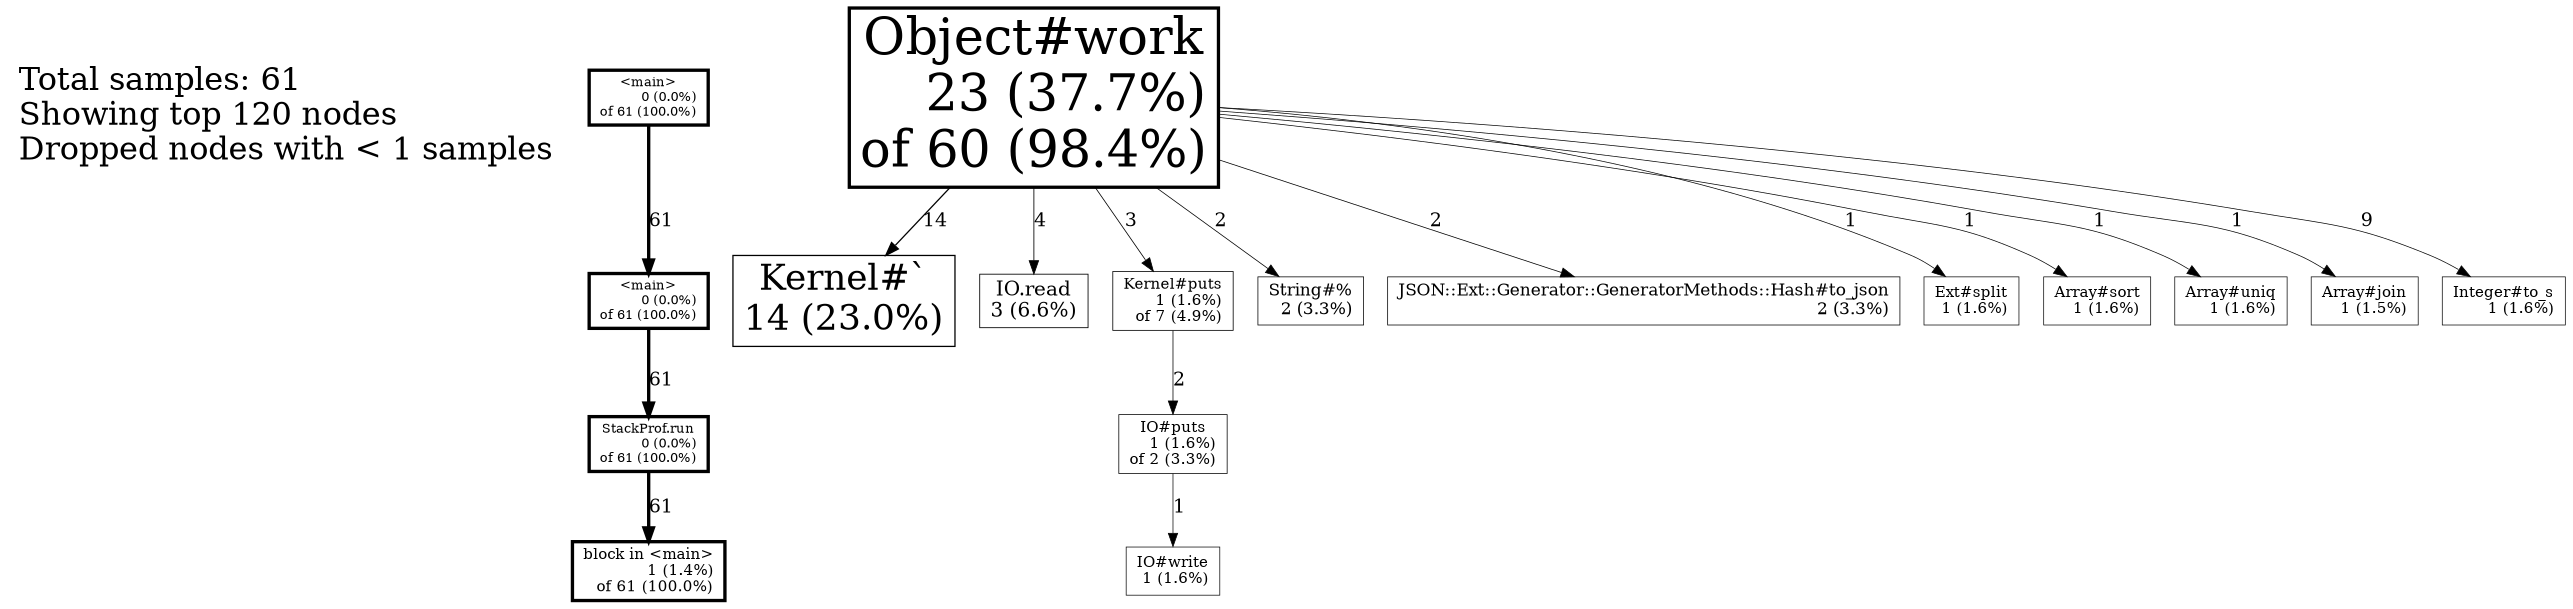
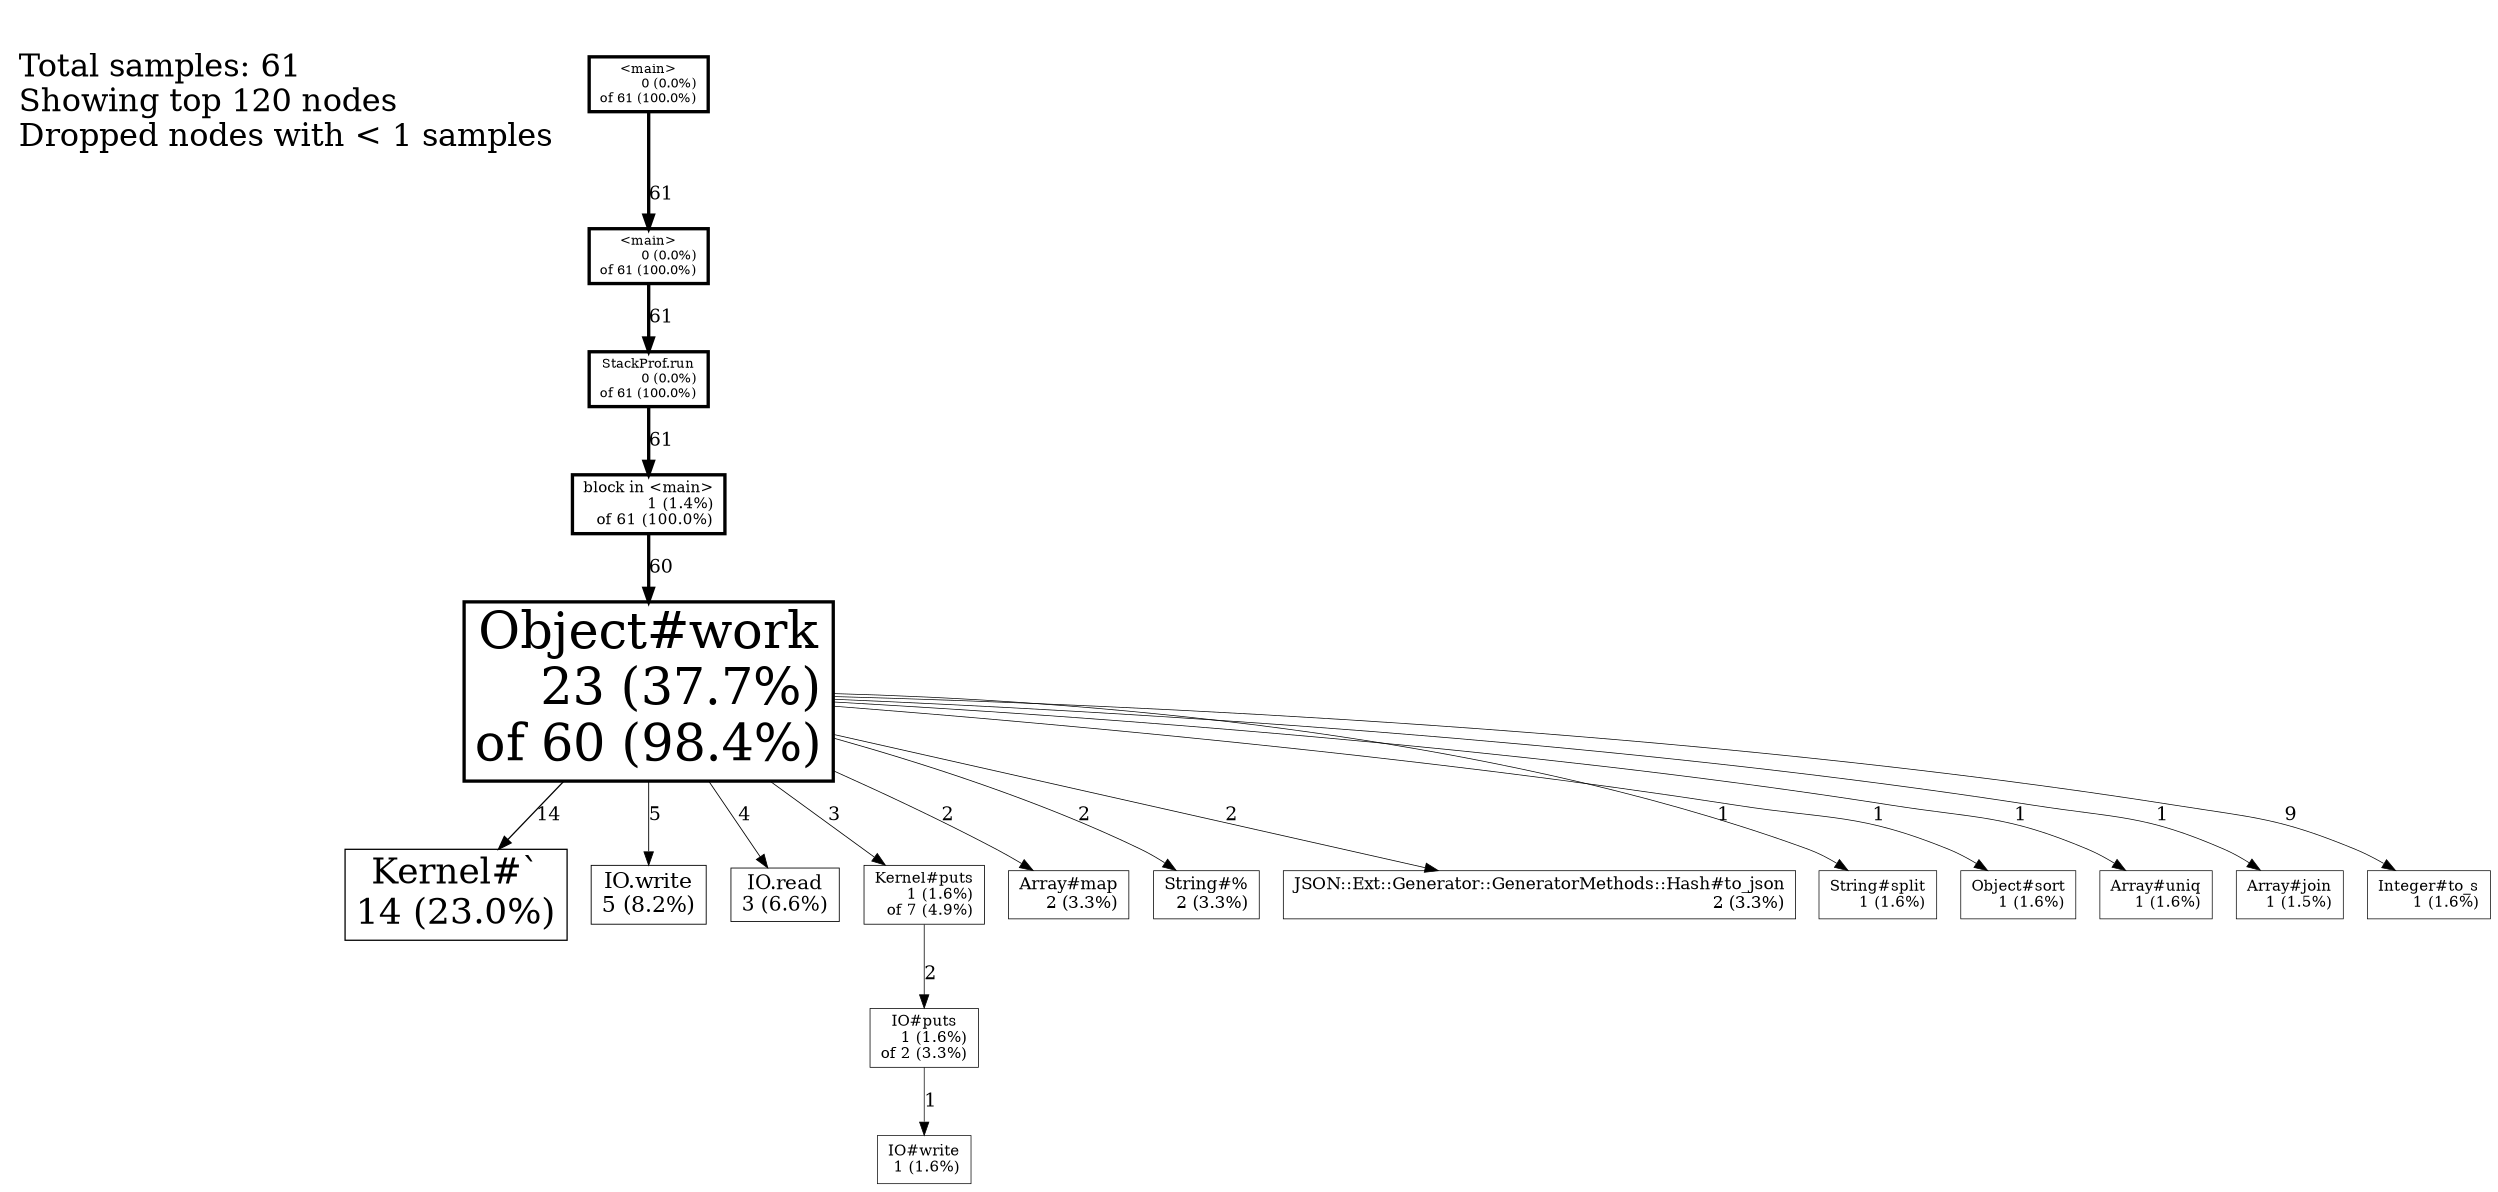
(1971, 301) -> (1878, 895)
(2097, 301) -> (2018, 895)
none -> (649, 561)
none -> (649, 895)
none -> (1069, 895)
